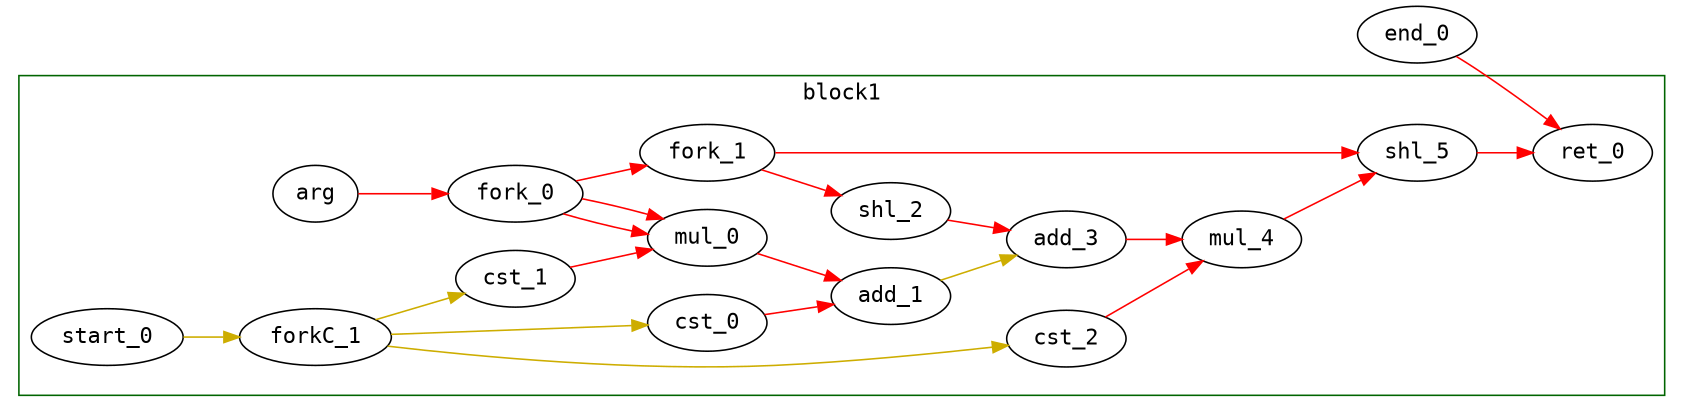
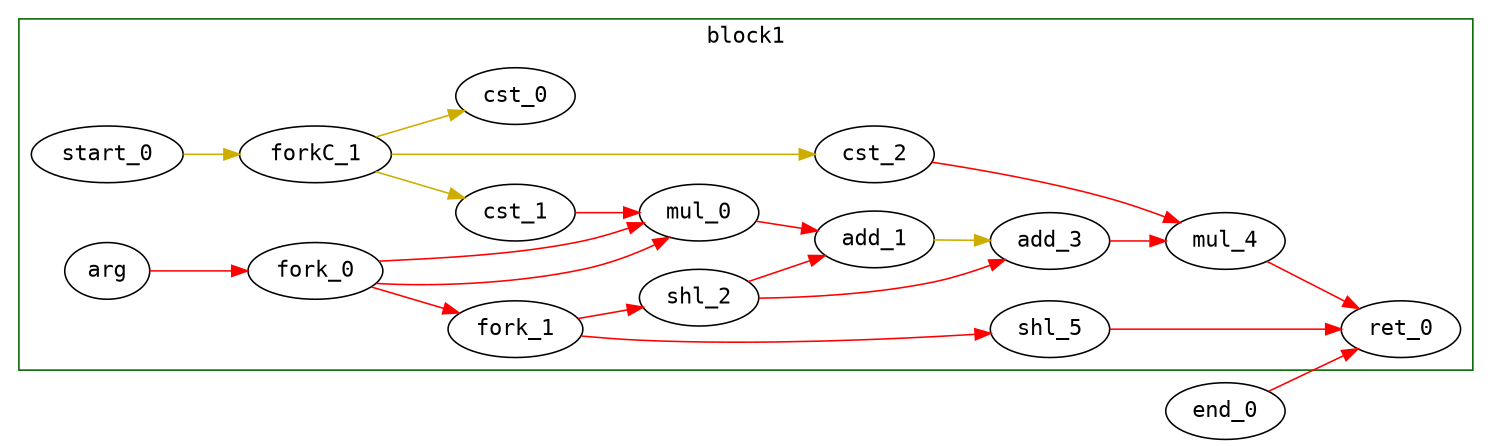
(1323, 200) -> (1306, 281)
(791, 311) -> (779, 271)
